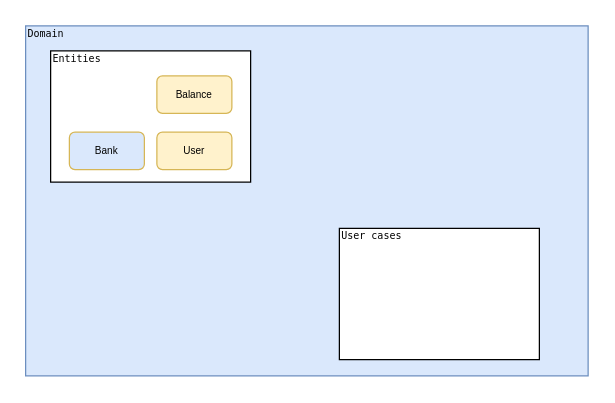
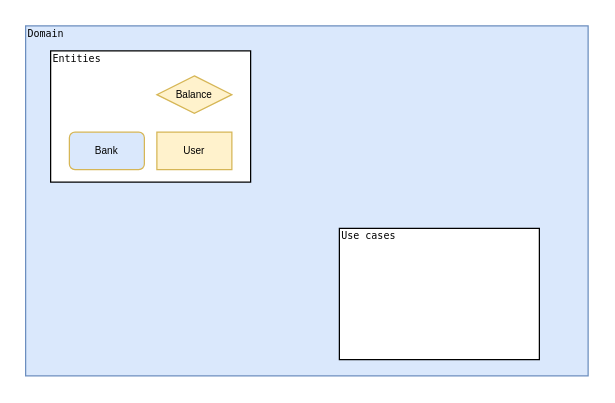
(194, 94) -> (194, 94)
(194, 151) -> (194, 151)
(379, 234) -> (375, 234)
